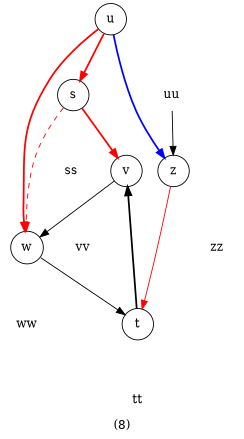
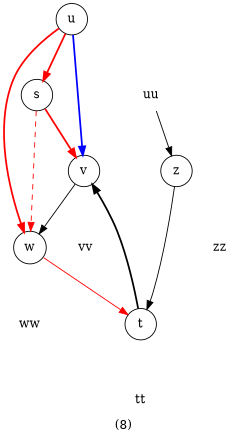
(130, 96) -> (78, 91)
(72, 171) -> none
(158, 244) -> (165, 244)
(79, 284) -> (82, 284)
